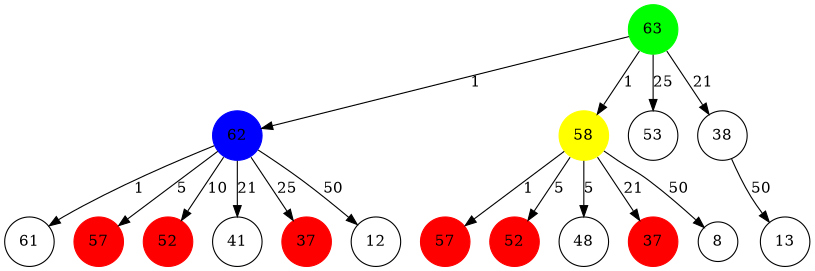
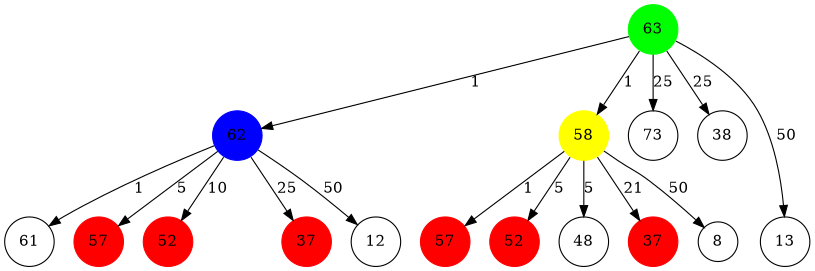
(703, 82) -> (703, 82)
(653, 136) -> (653, 136)
(745, 187) -> (755, 107)
(237, 242) -> none
